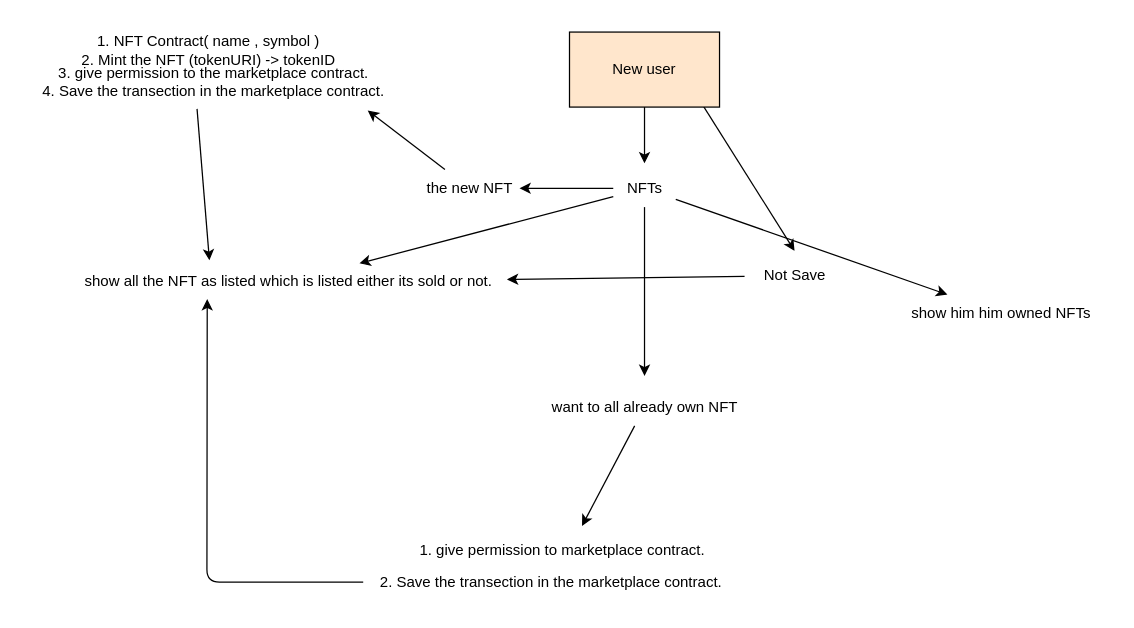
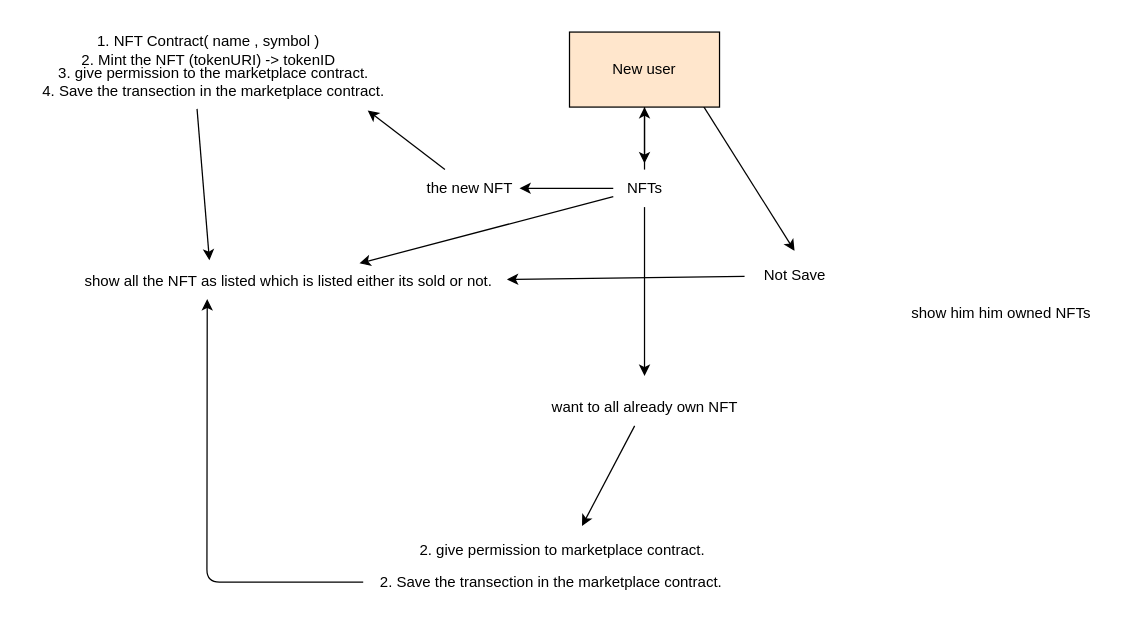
(866, 266) -> (644, 165)
(563, 551) -> (563, 551)
